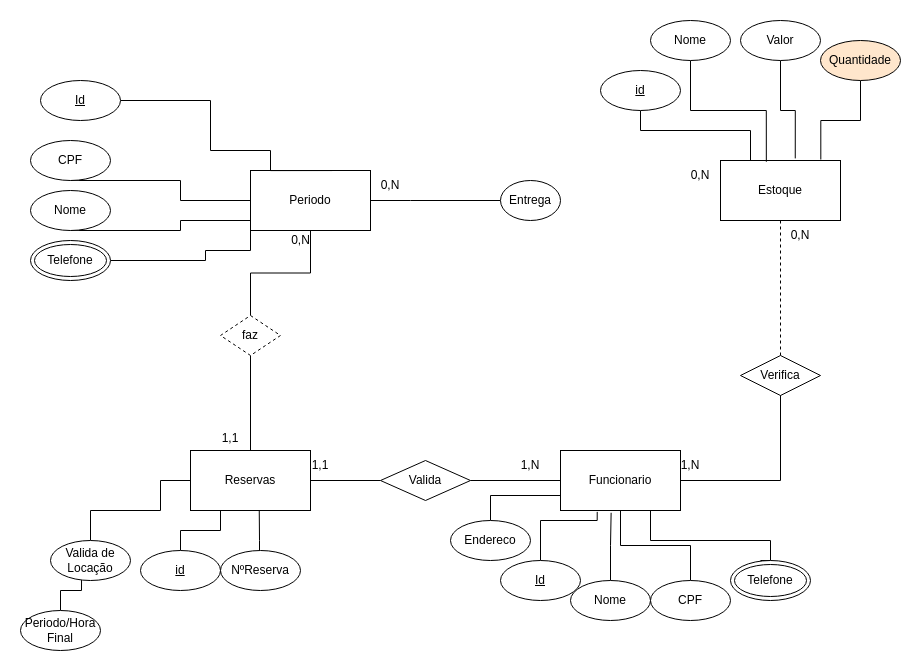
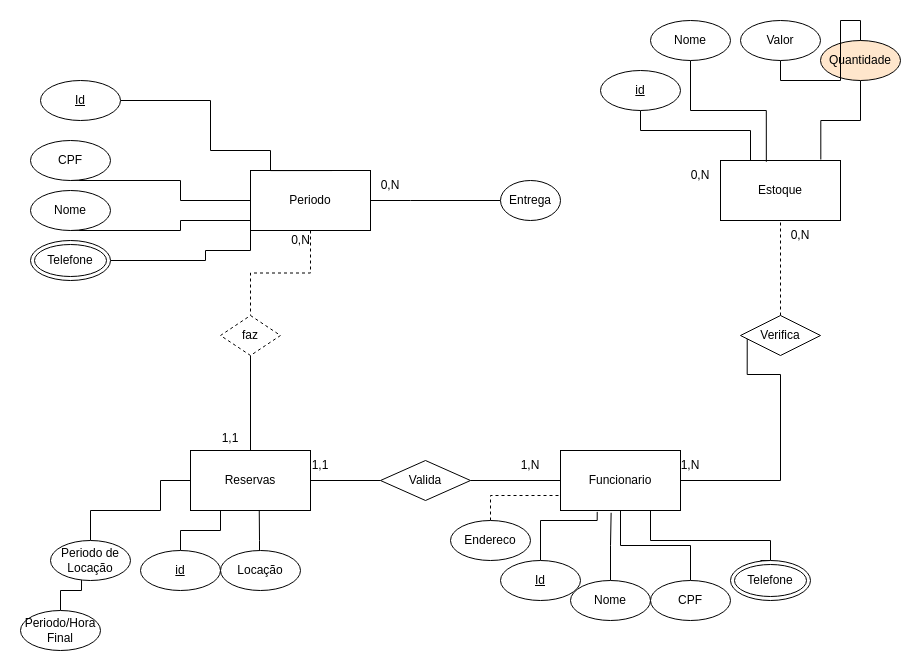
(795, 111) -> (841, 63)
(281, 273) -> (281, 273)
(781, 376) -> (781, 336)
(514, 496) -> (514, 496)
(91, 561) -> (91, 561)
(261, 571) -> (261, 571)
